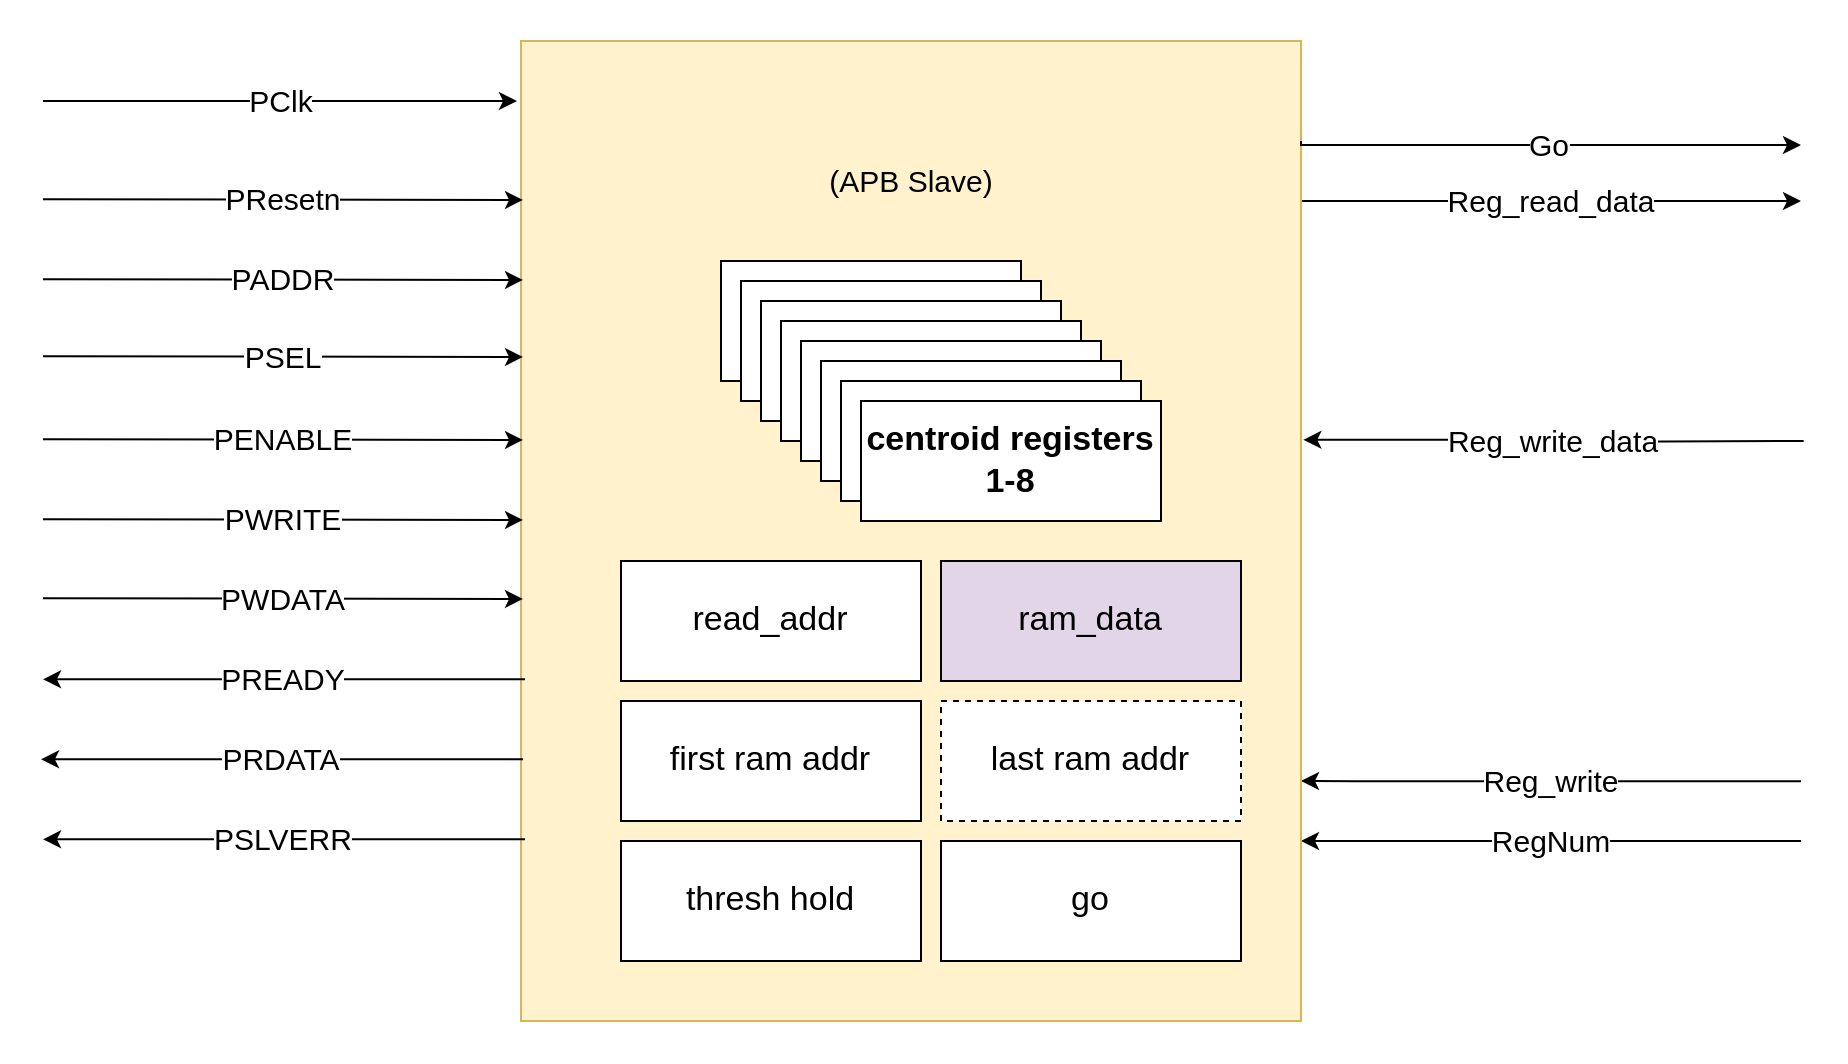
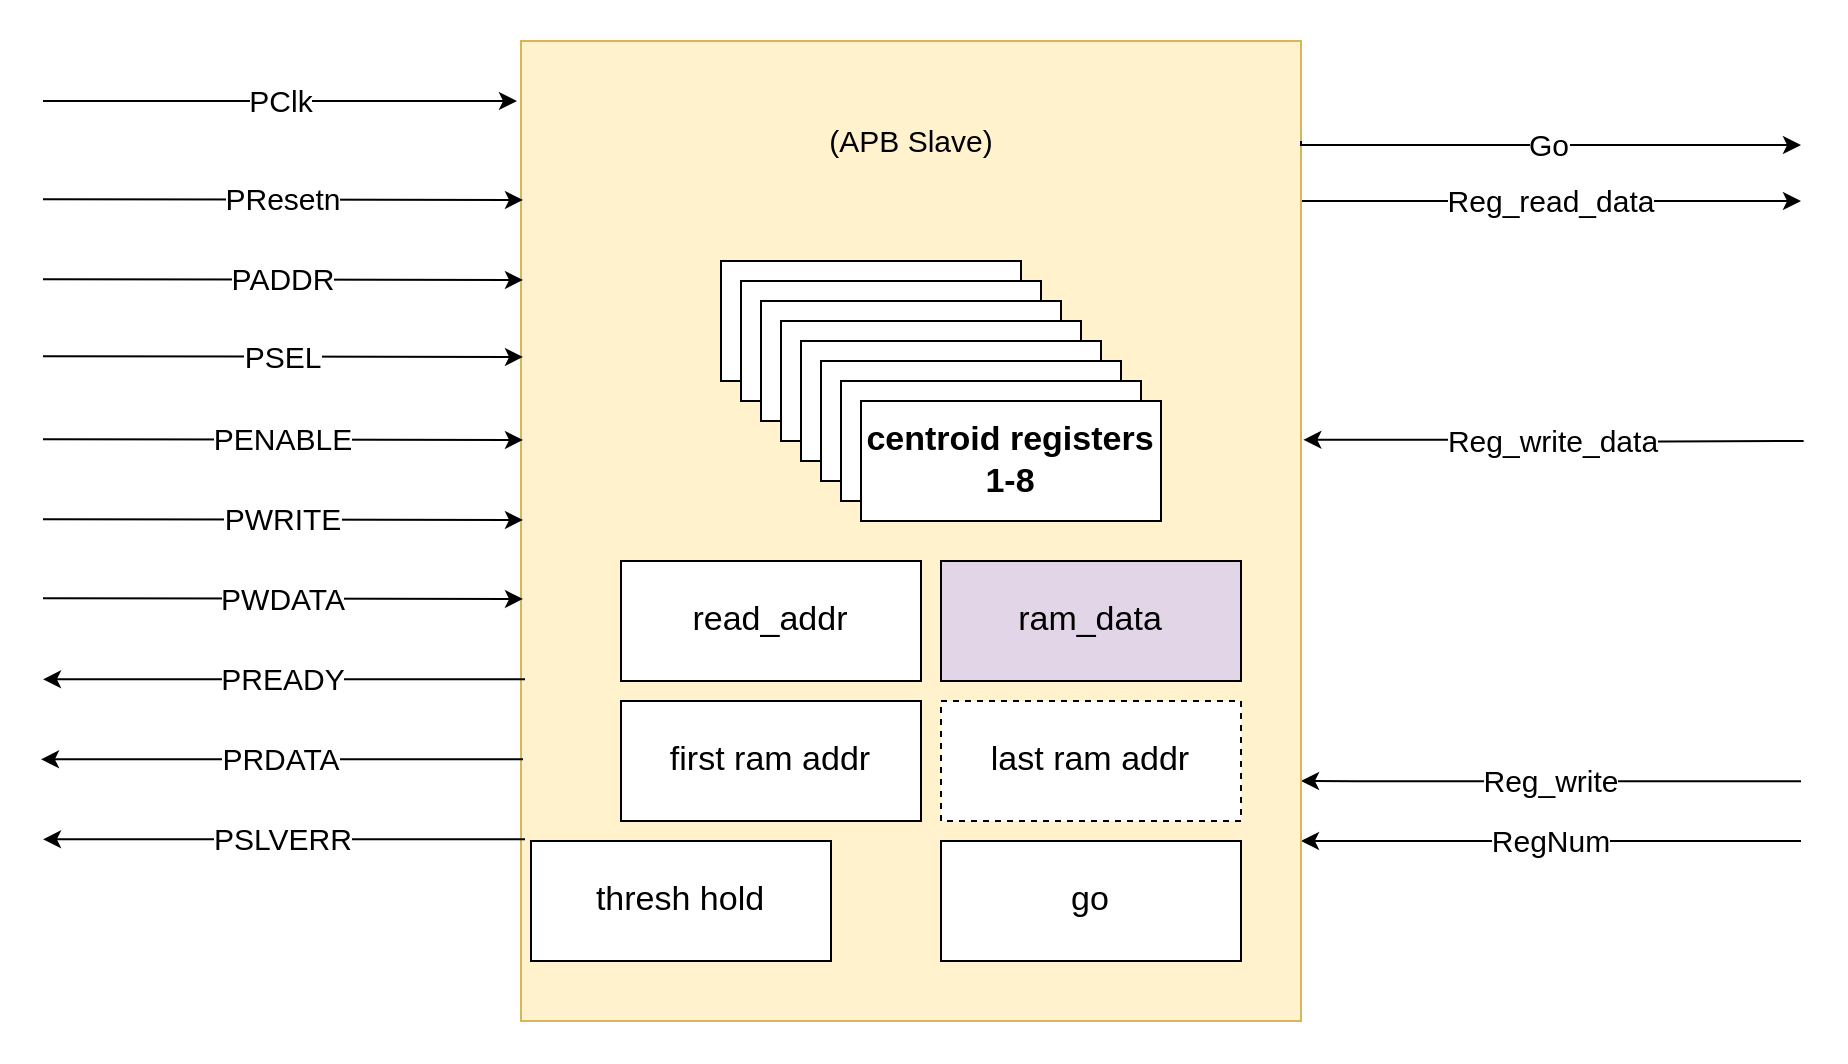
(911, 181) -> (911, 141)
(771, 901) -> (681, 901)
